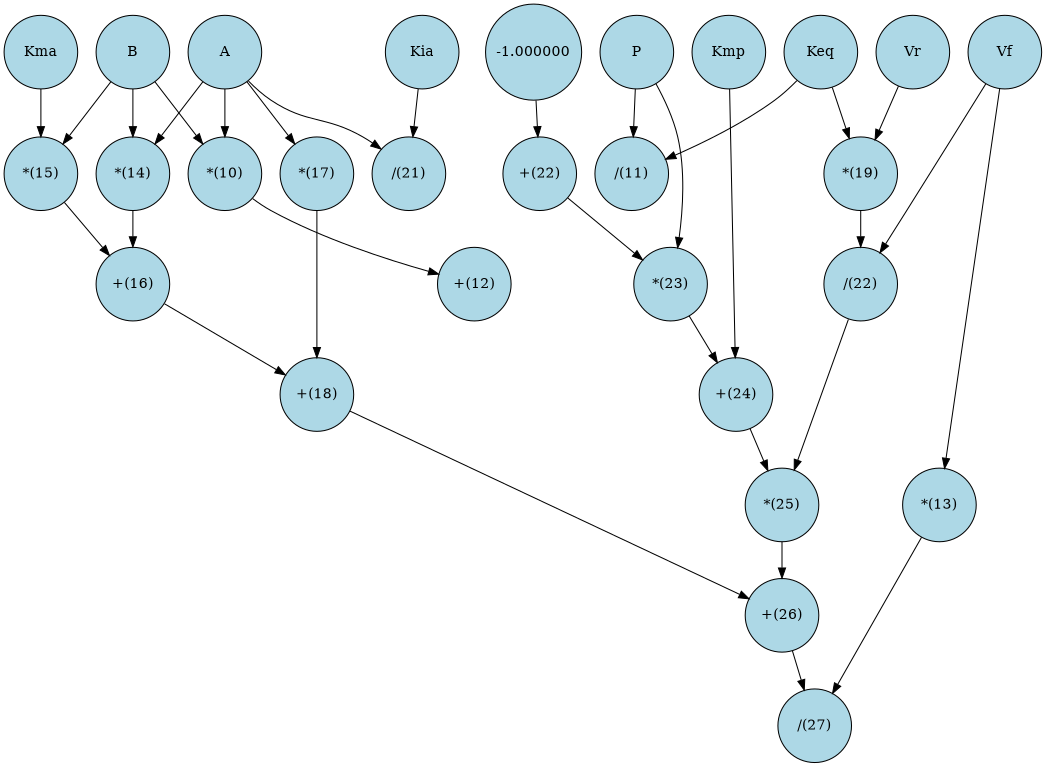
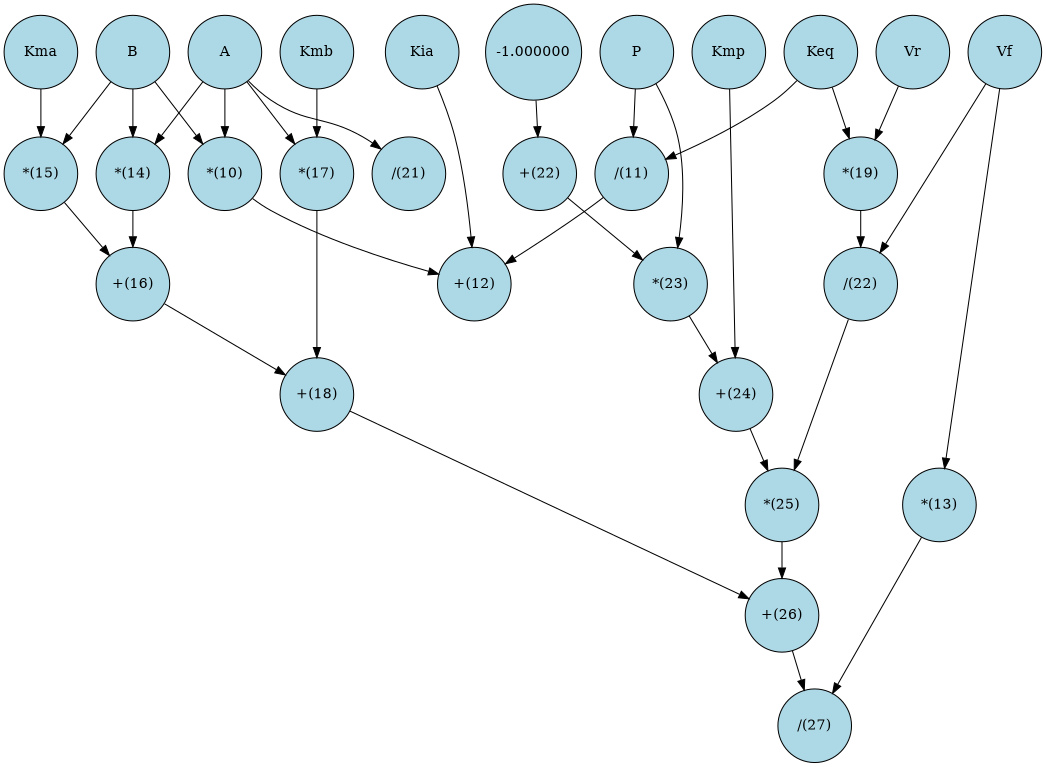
none -> (317, 52)
(416, 108) -> (460, 160)
none -> (559, 229)
